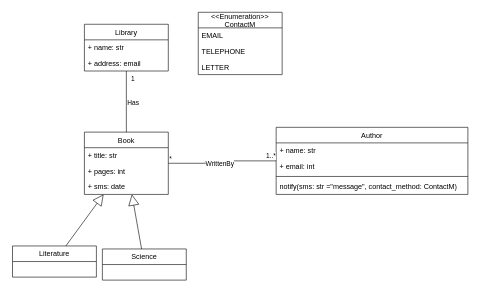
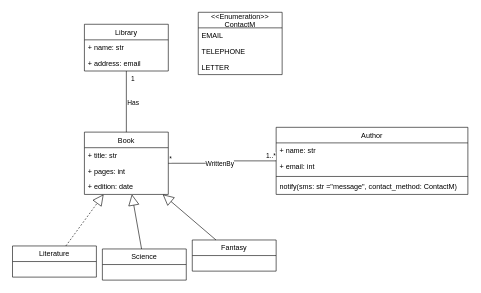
(107, 187) -> (113, 187)
none -> (192, 220)
(82, 224) -> (82, 224)
none -> (234, 256)
